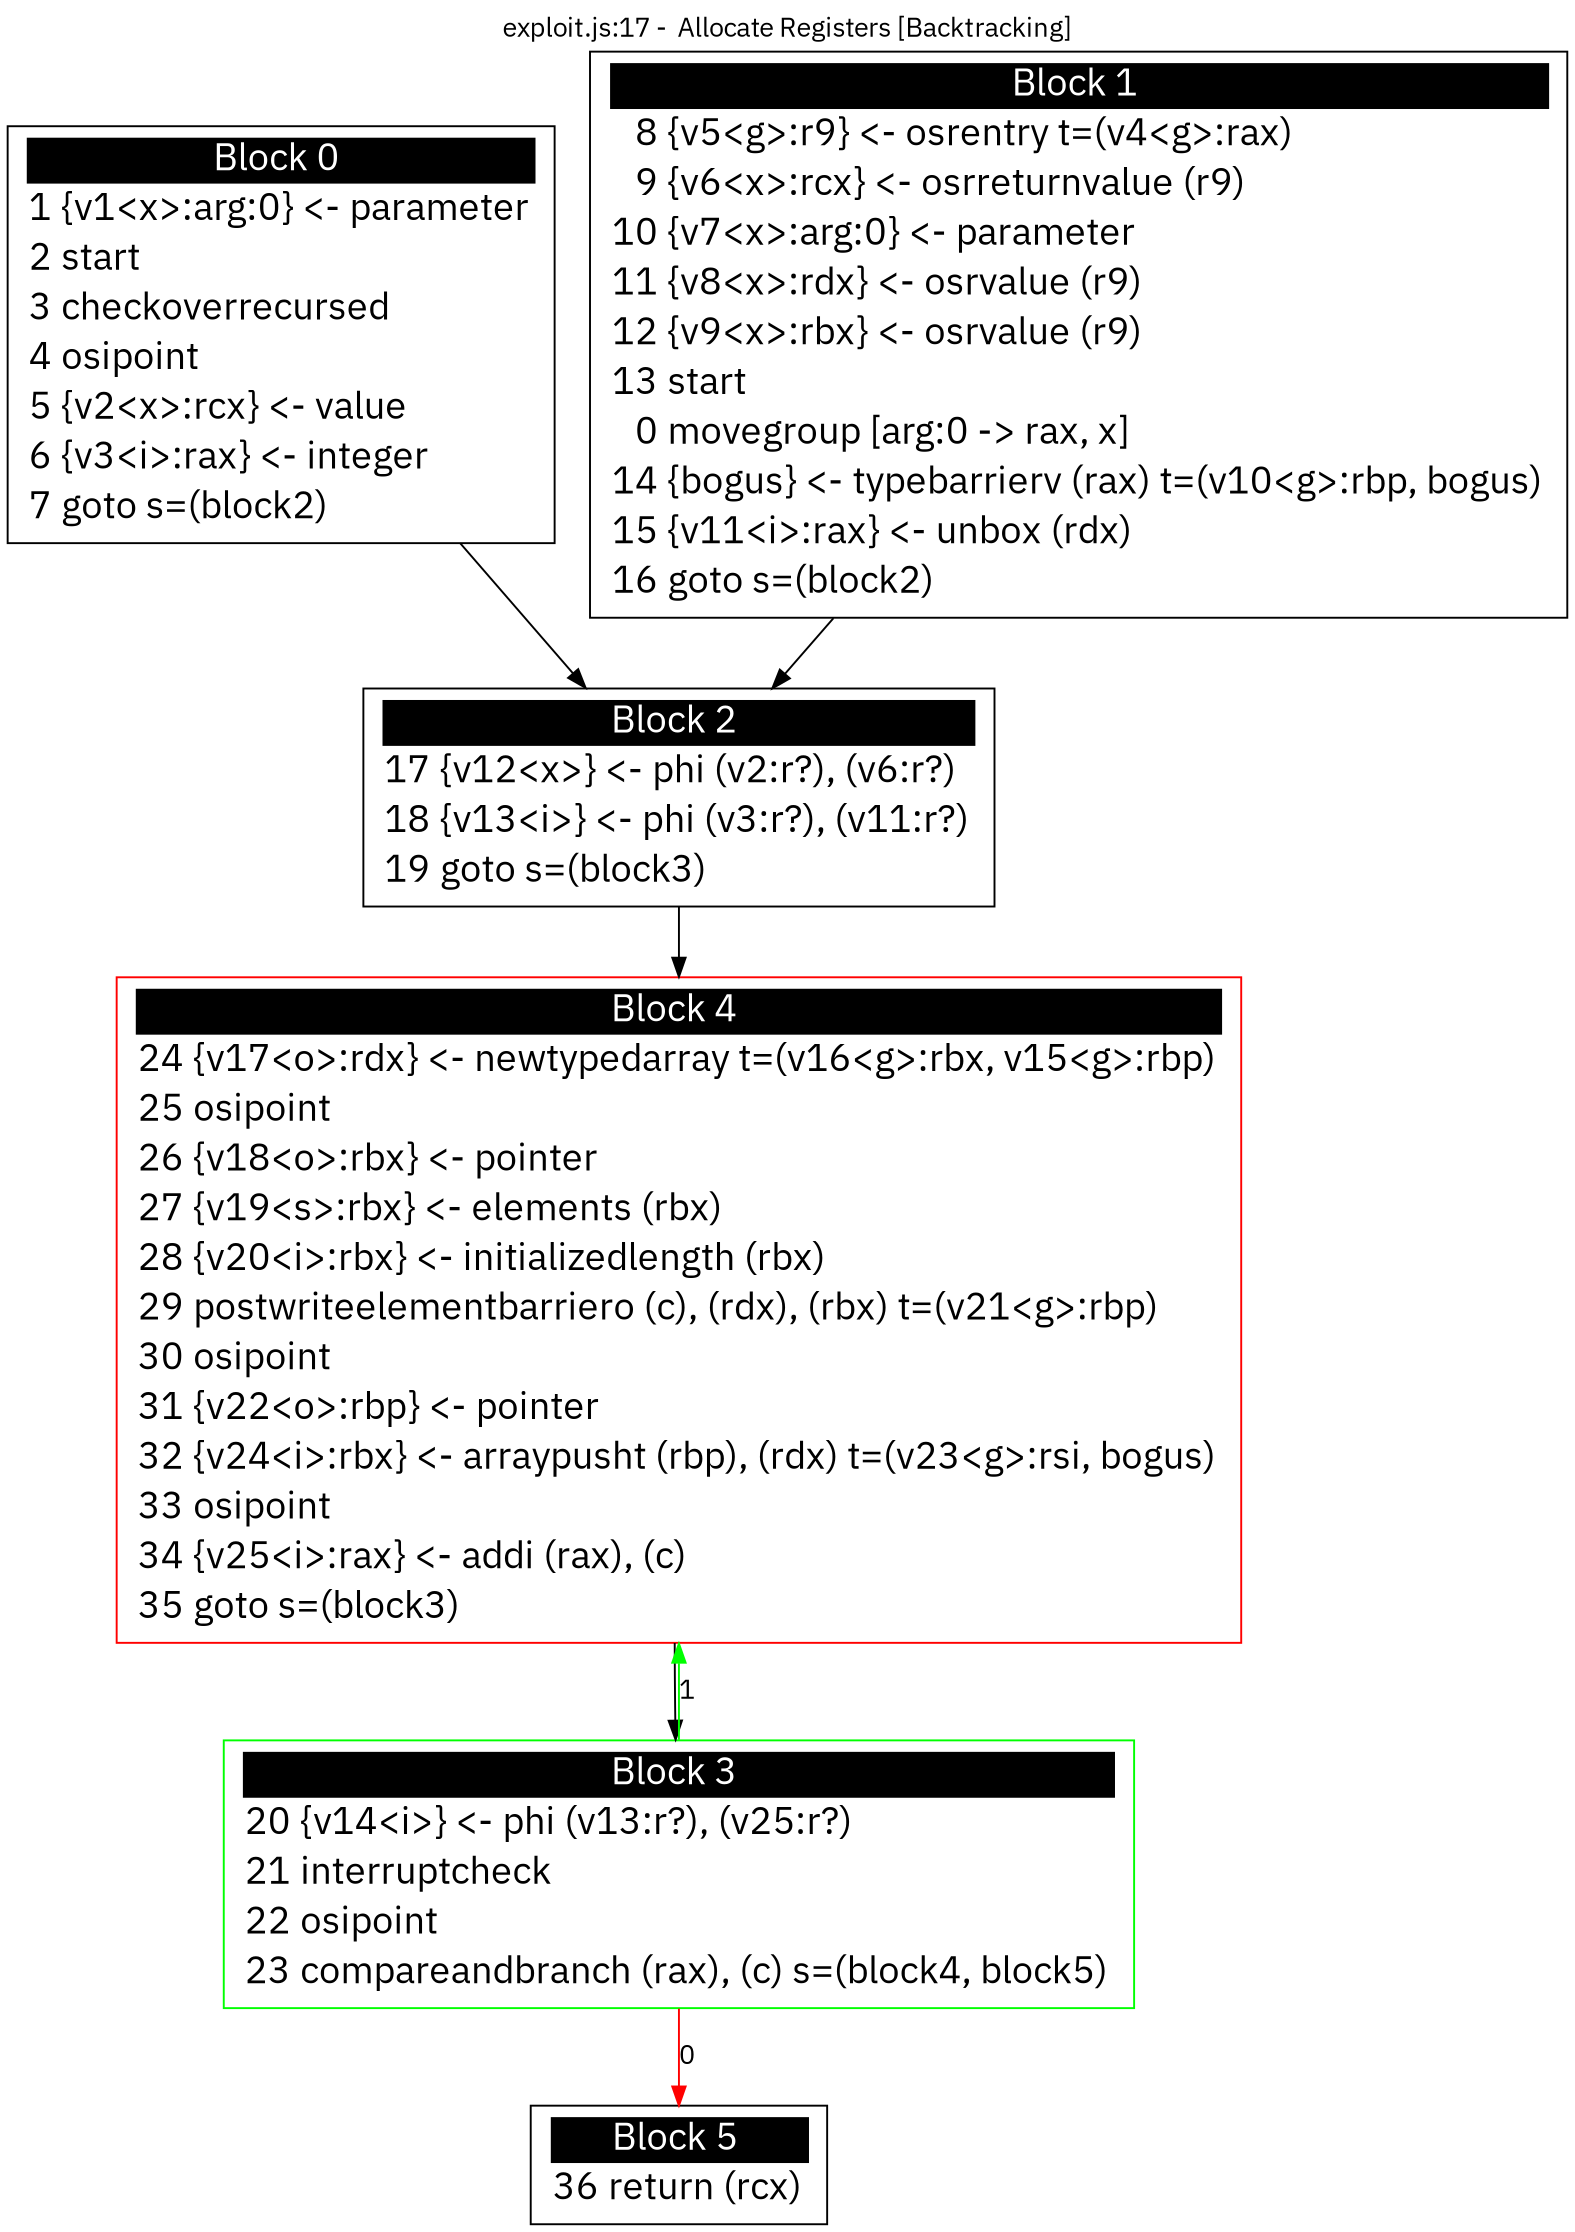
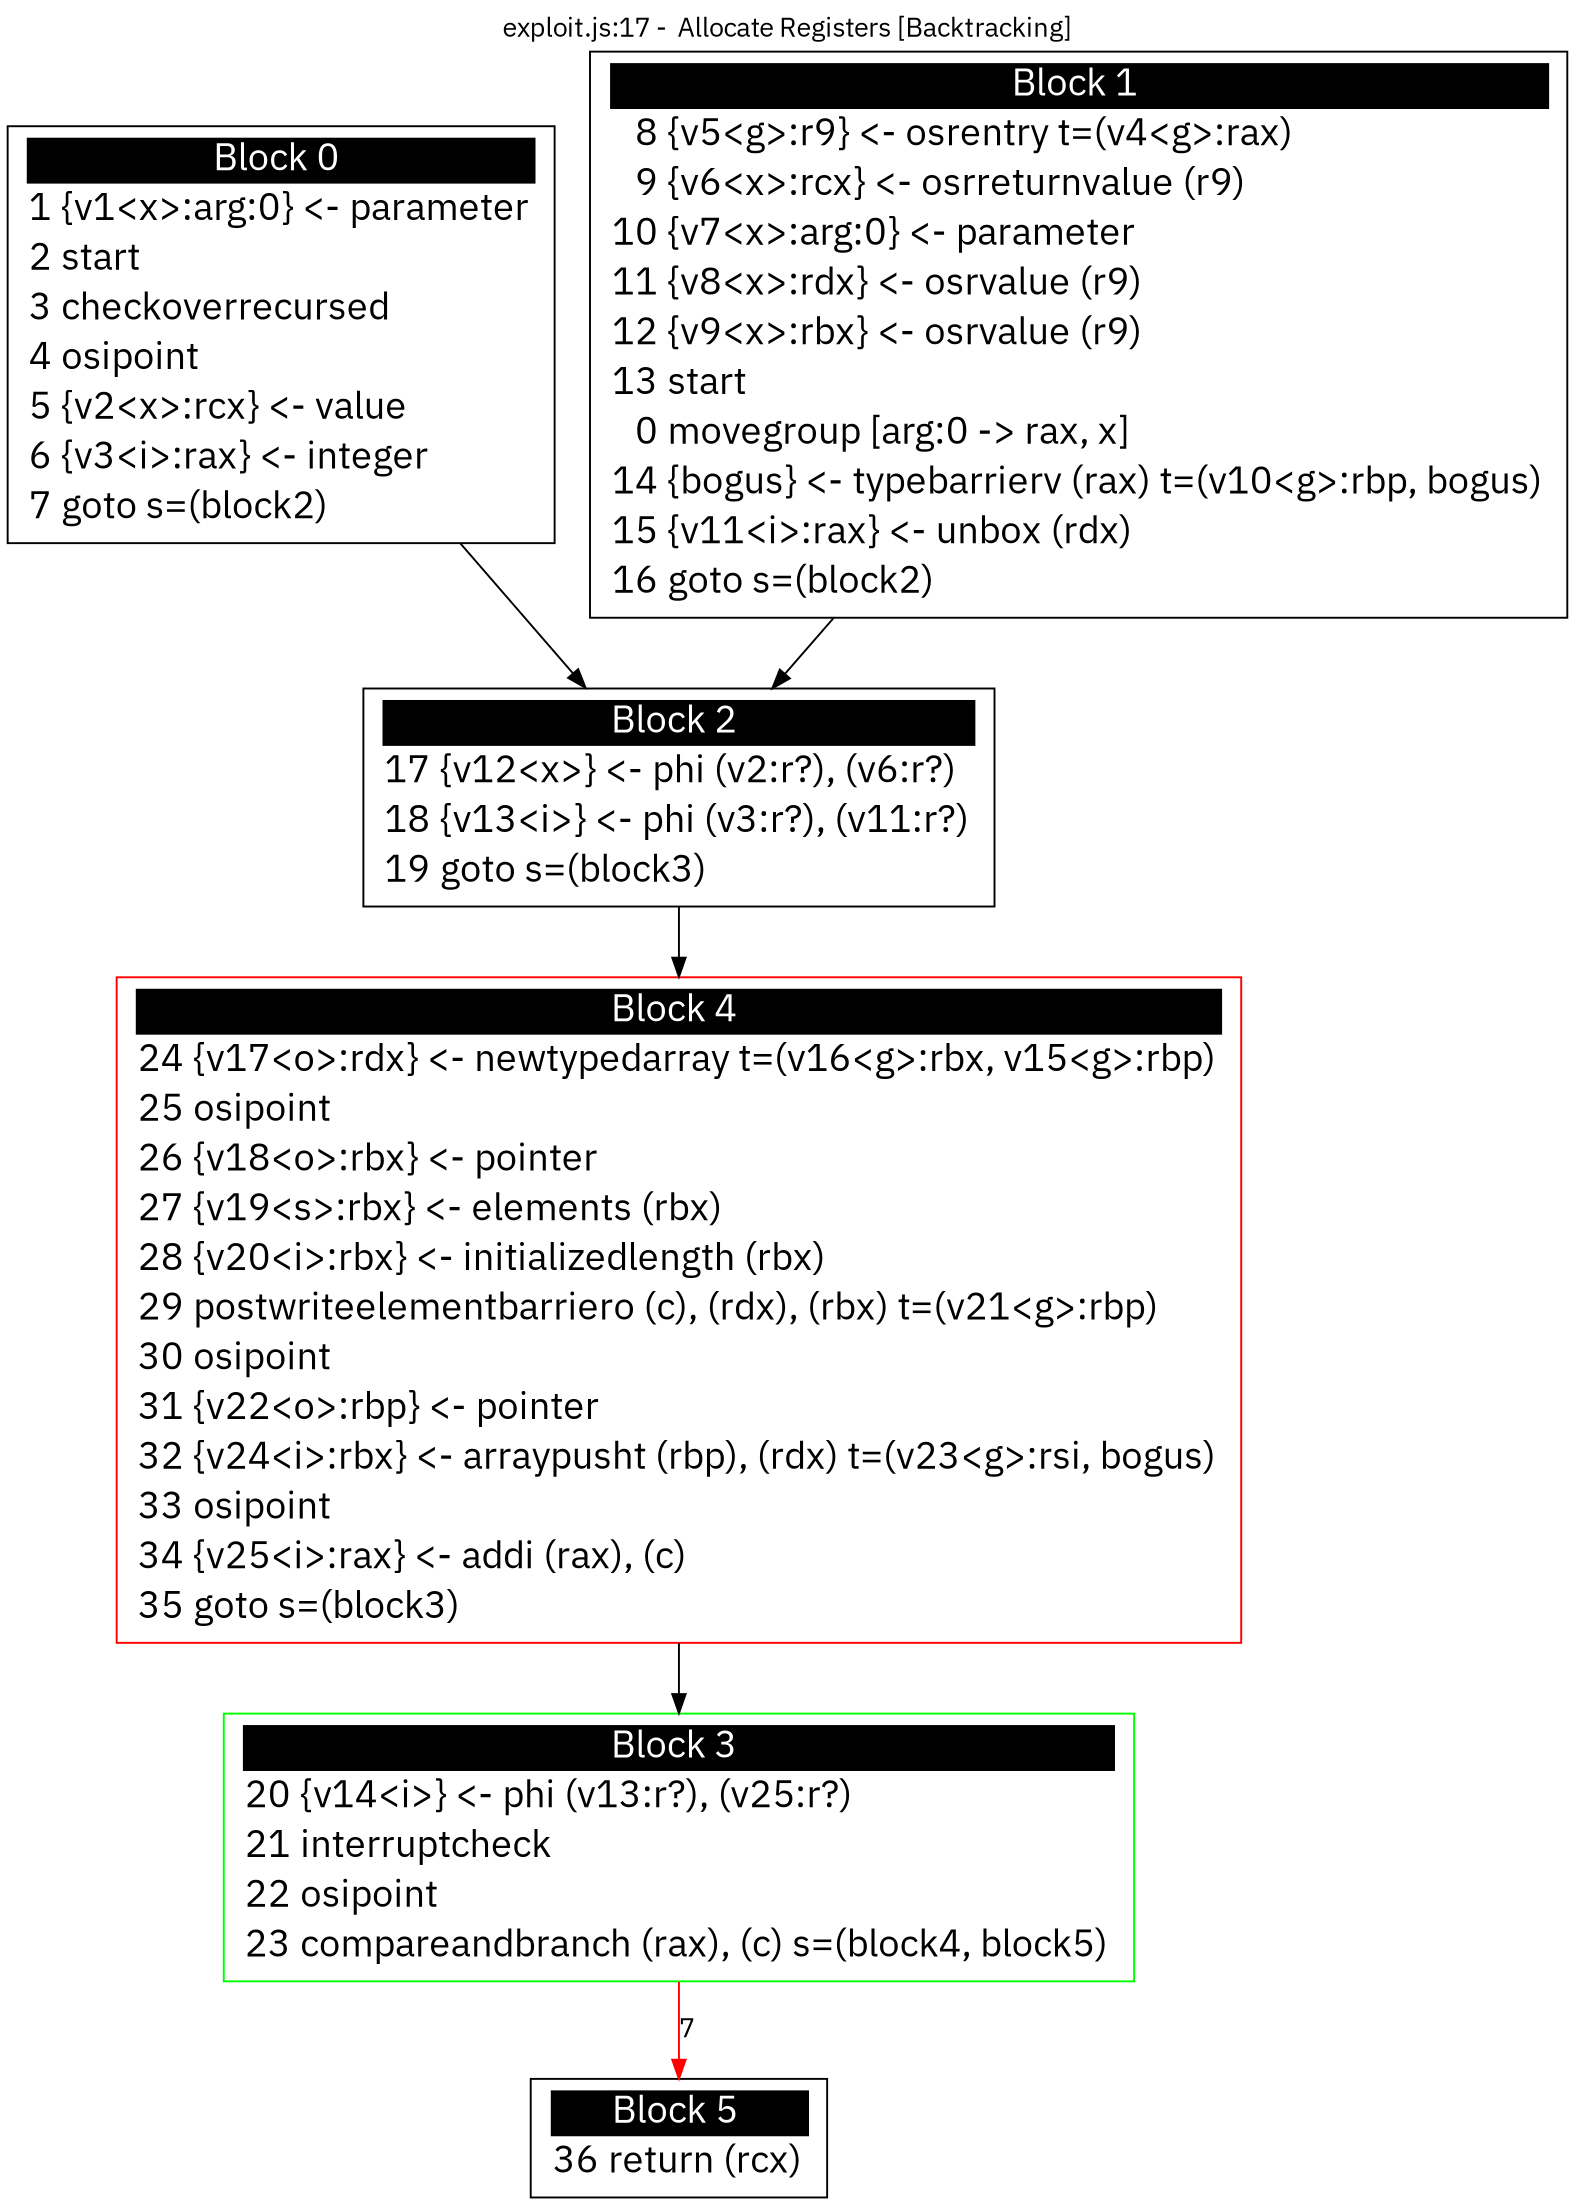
(679, 1702) -> none
(688, 2057) -> (688, 2030)
